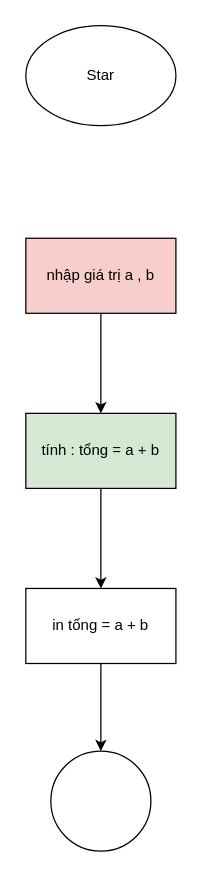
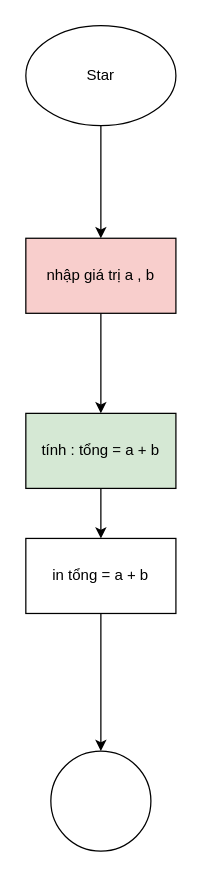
none -> (101, 178)
(101, 626) -> (101, 576)
